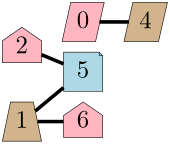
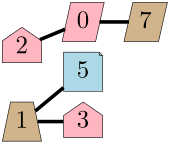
(146, 22) -> (146, 22)
(53, 59) -> (53, 34)
(83, 122) -> (83, 122)
